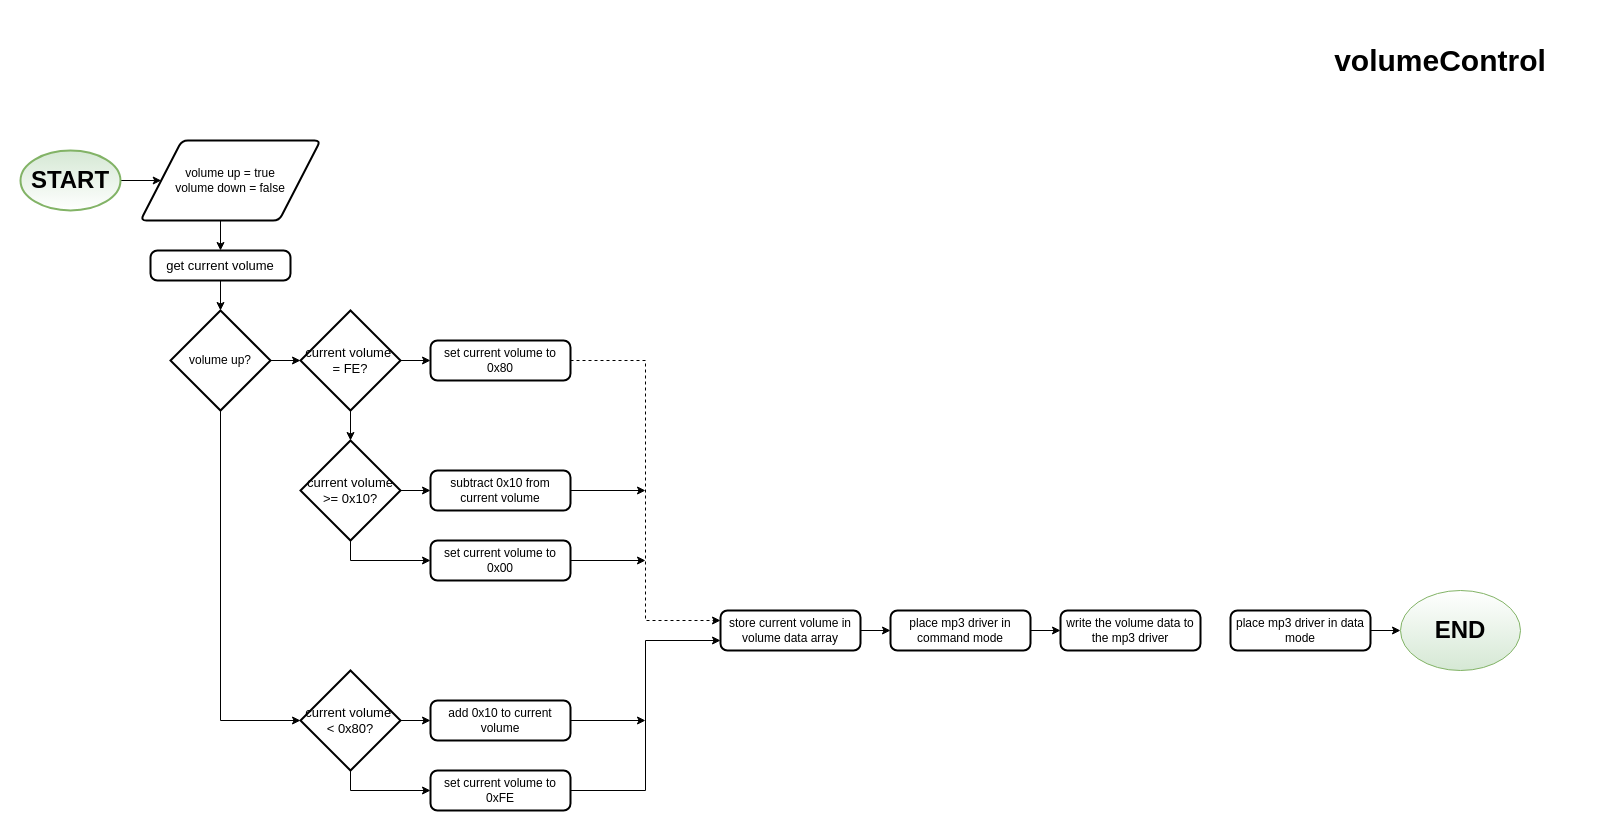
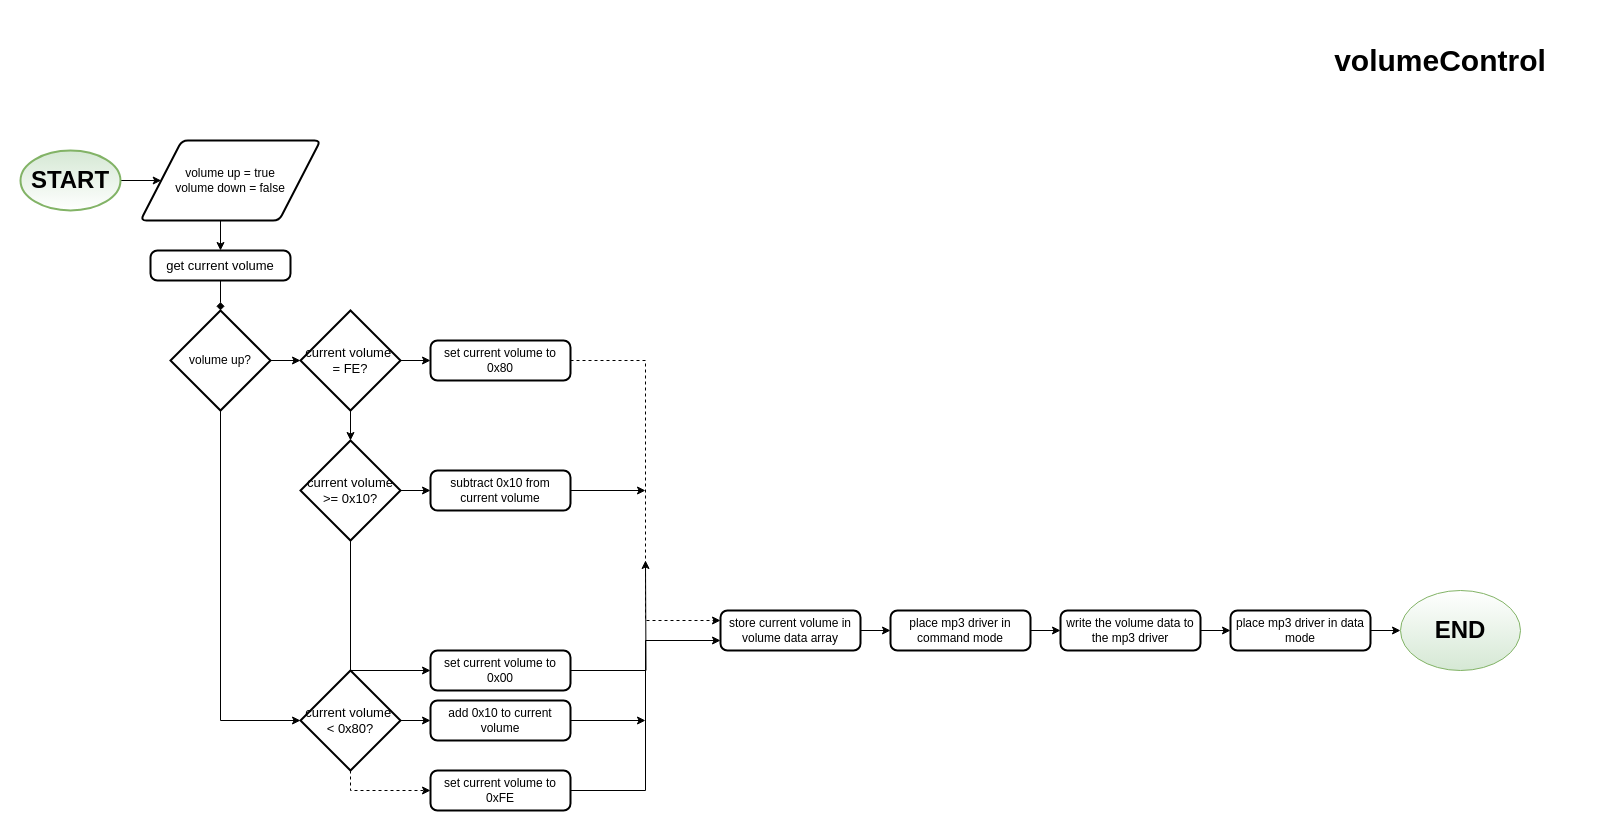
(221, 302) -> (221, 302)
(501, 561) -> (501, 671)
none -> (1212, 631)
(377, 791) -> (377, 791)
